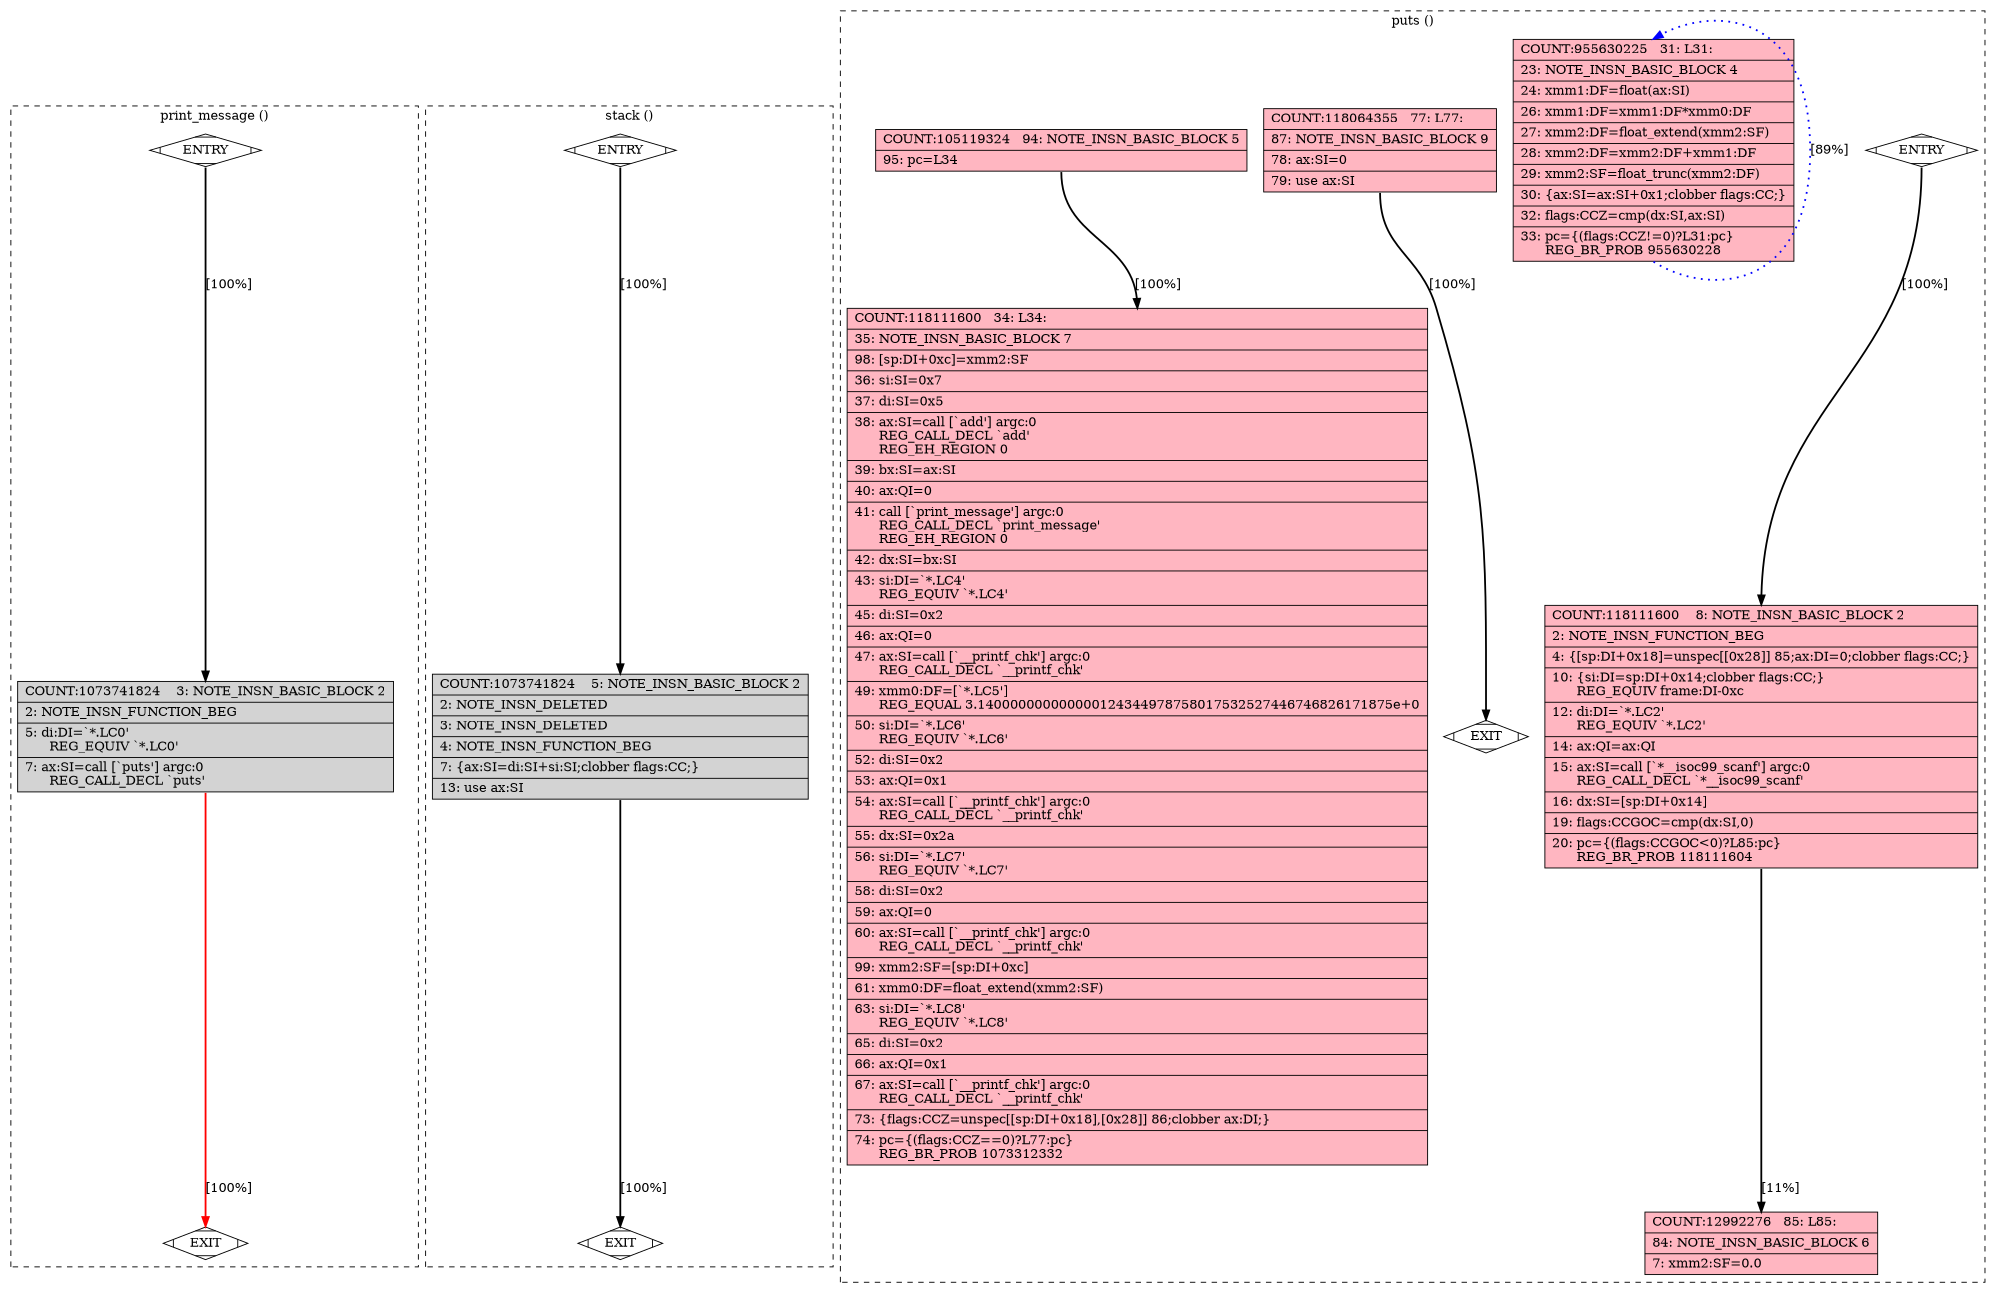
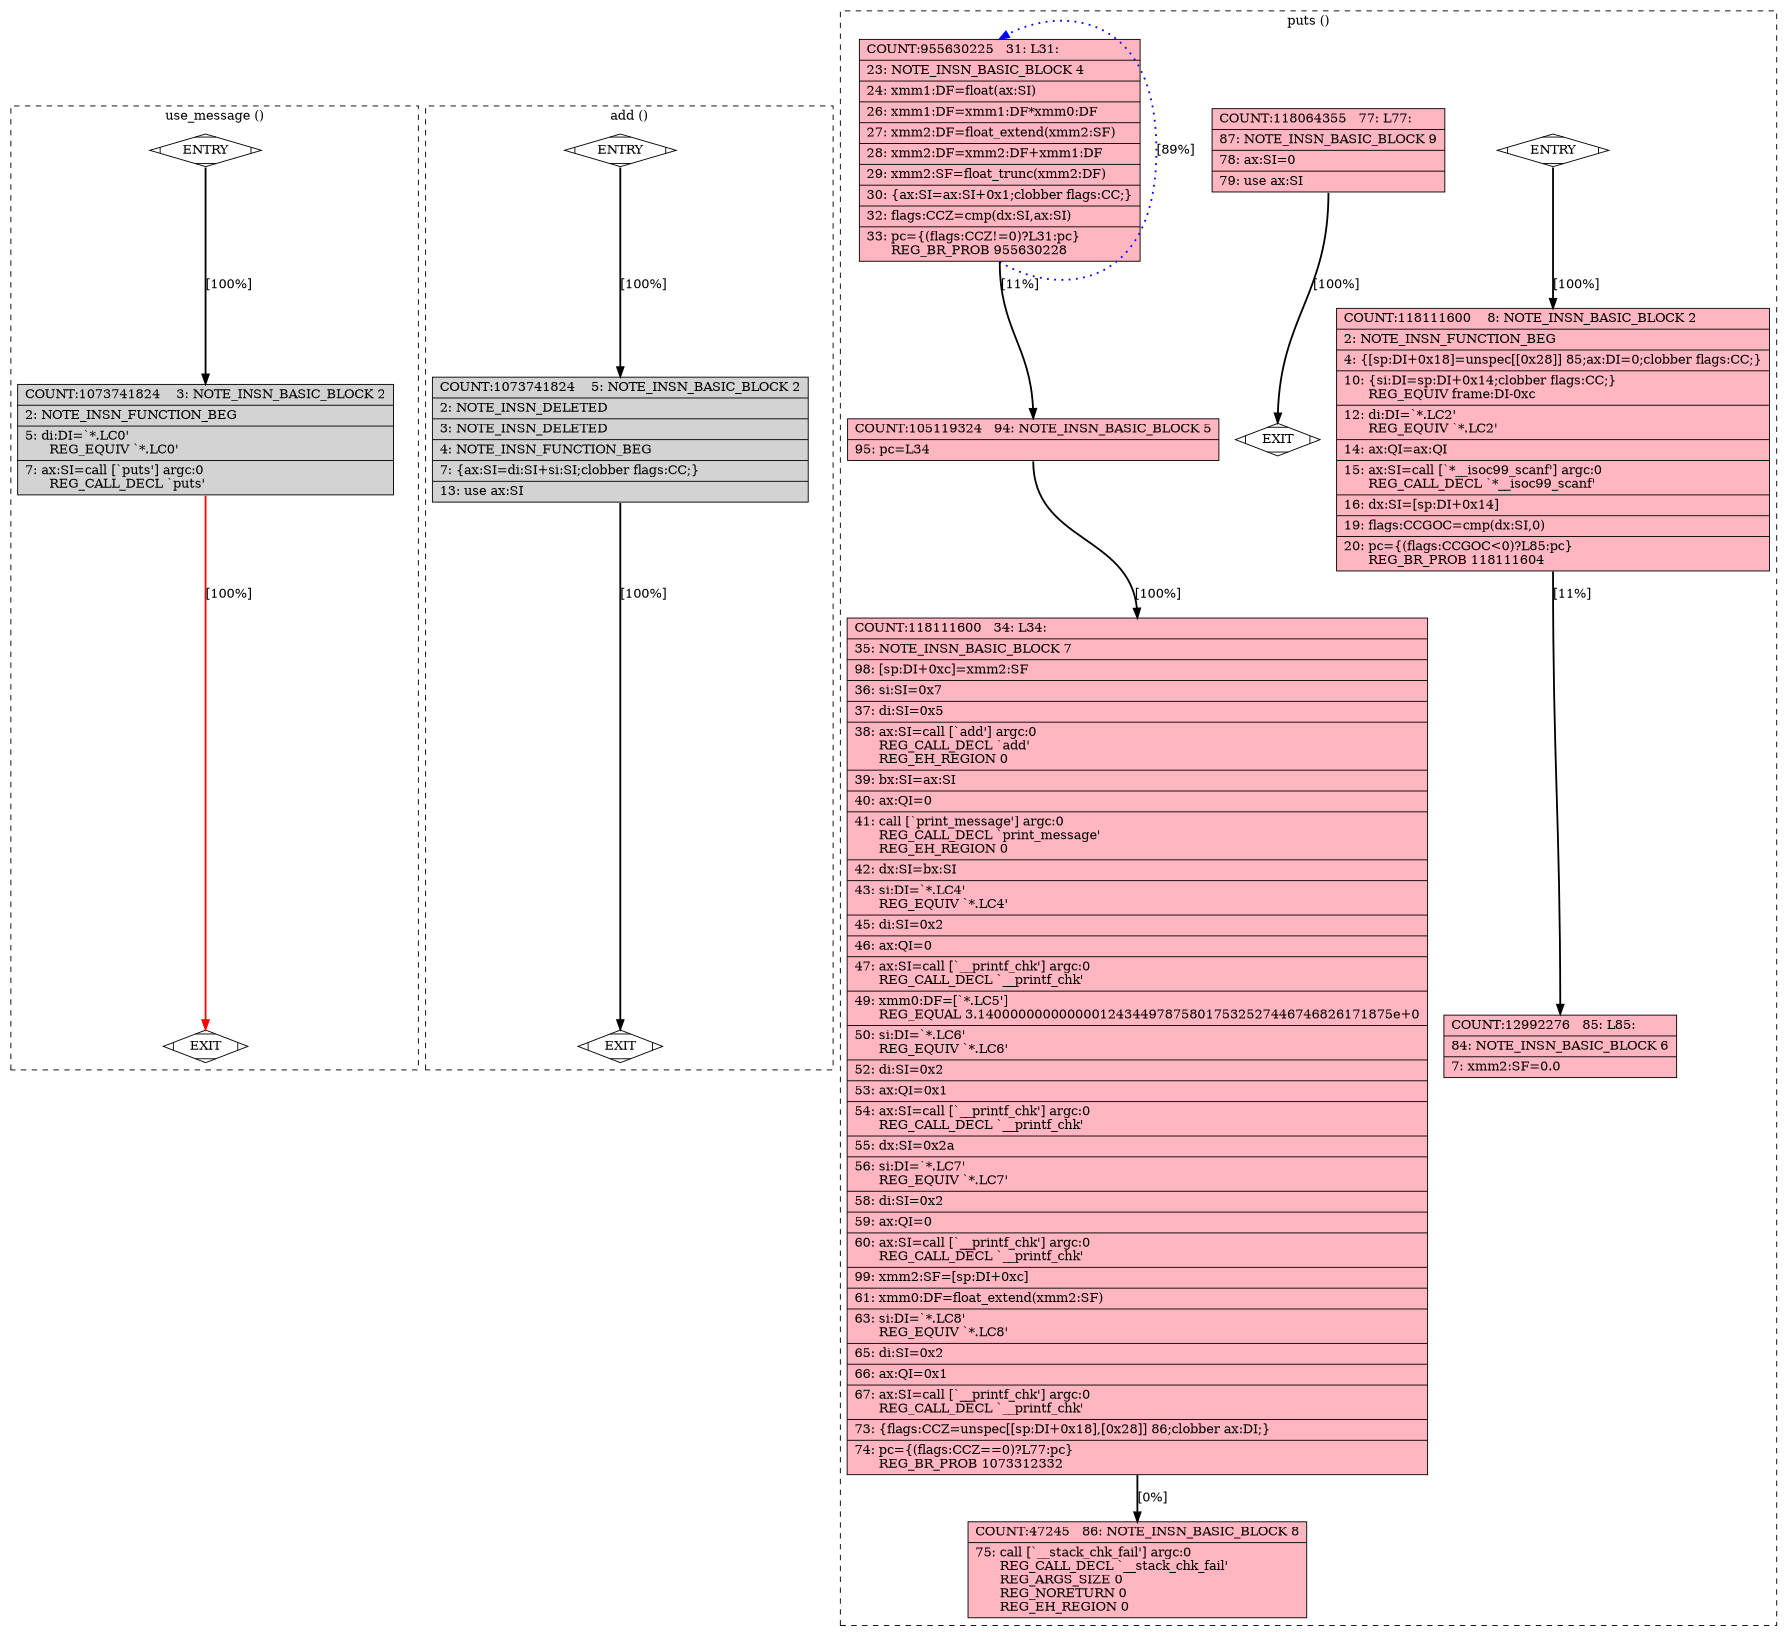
(215, 116) -> (215, 116)
(629, 116) -> (629, 116)
none -> (1015, 336)
none -> (1137, 1570)
